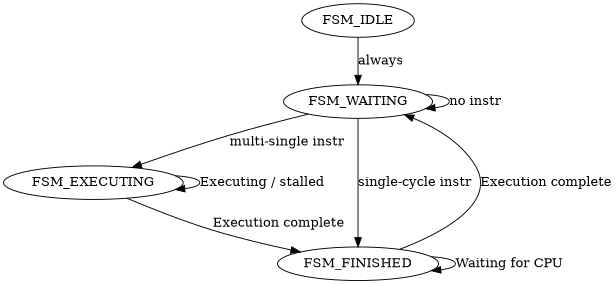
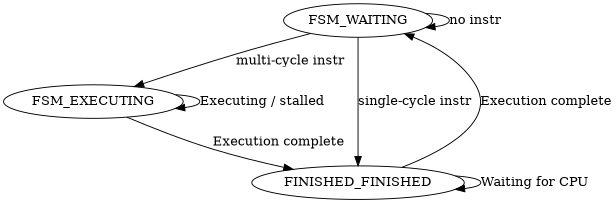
(358, 21) -> none
(287, 142) -> (290, 61)
(358, 264) -> (358, 183)
